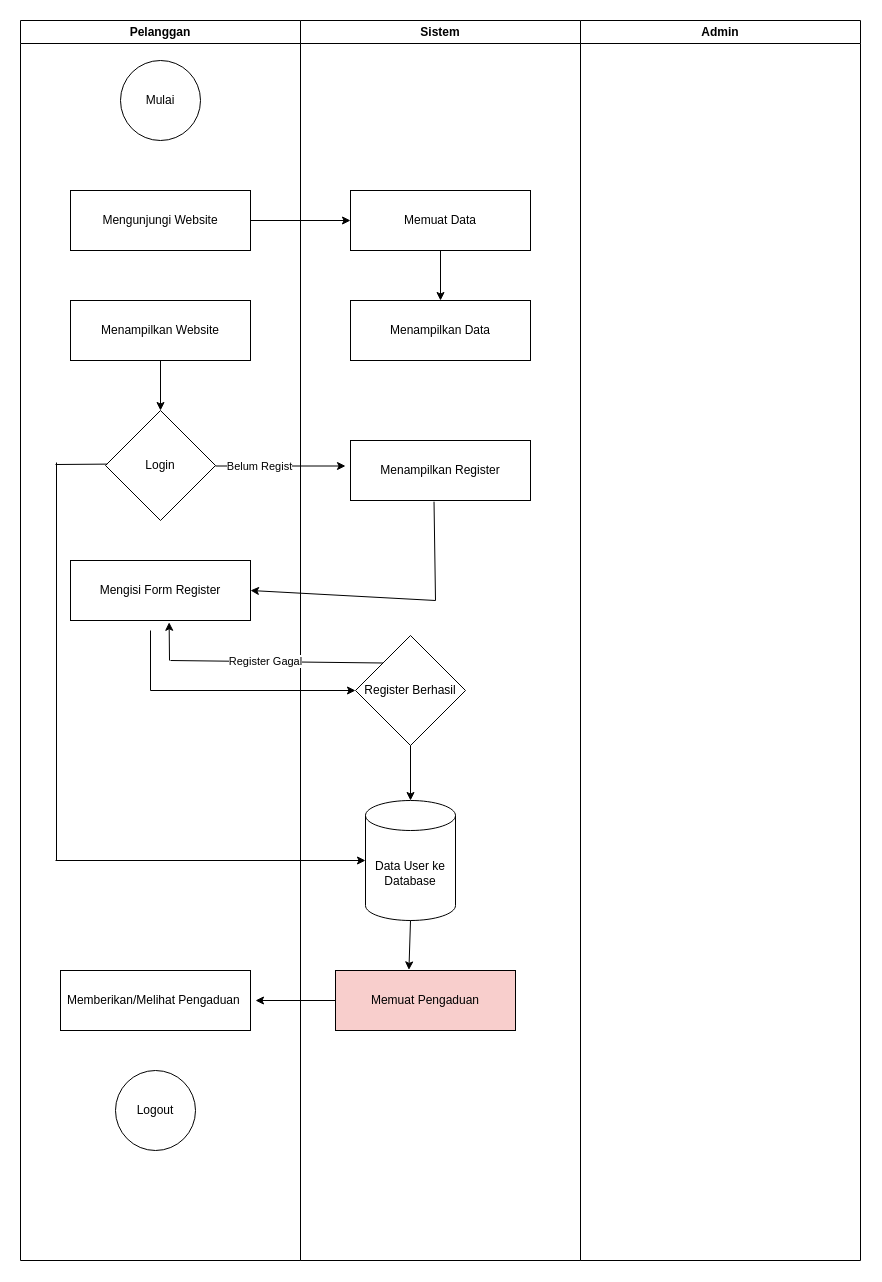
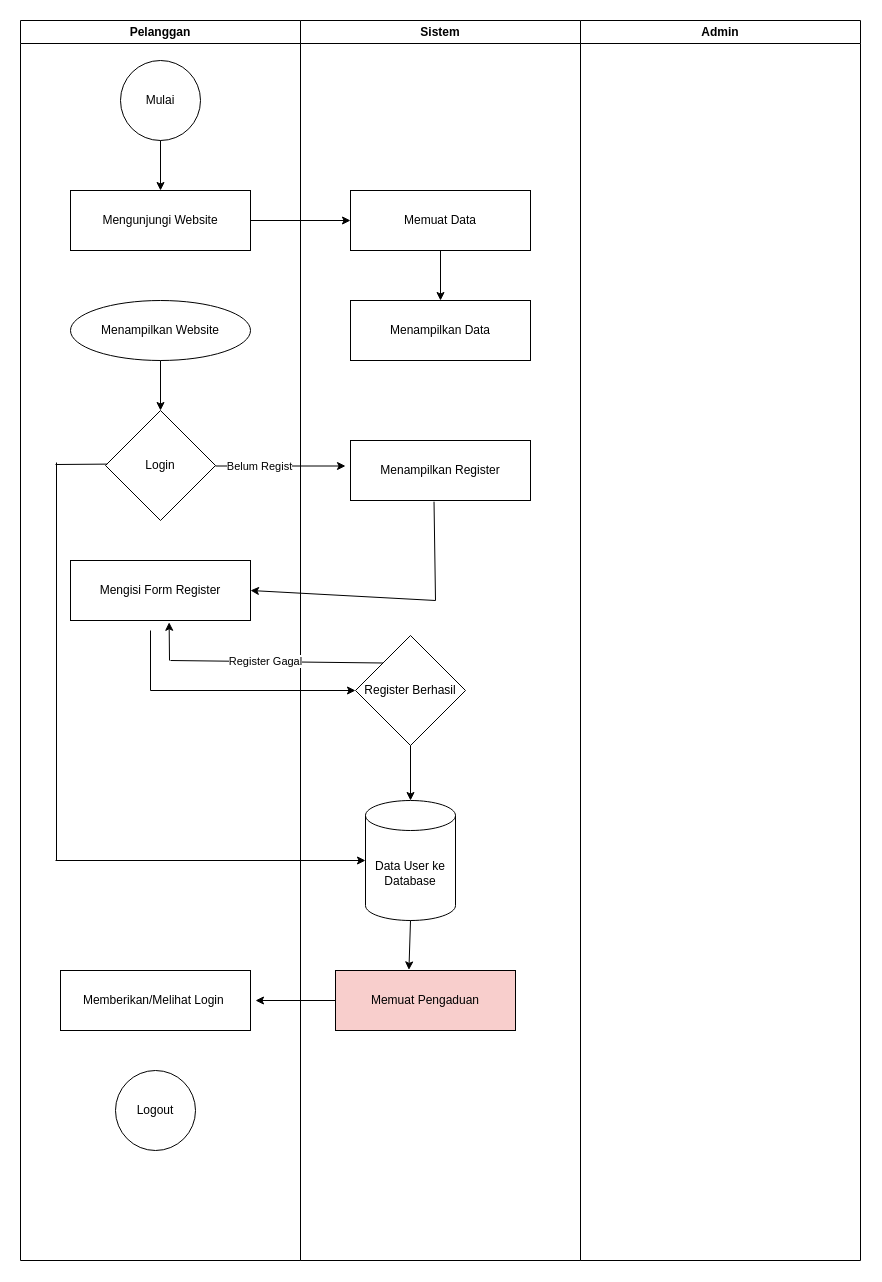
none -> (161, 162)
(161, 331) -> (161, 331)
(156, 1001) -> (156, 1001)
